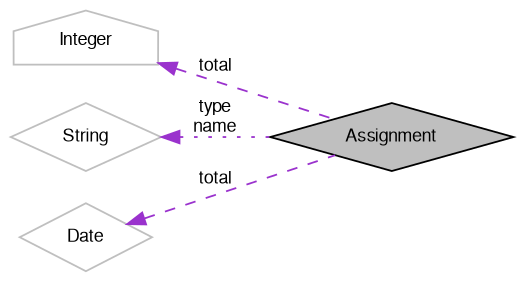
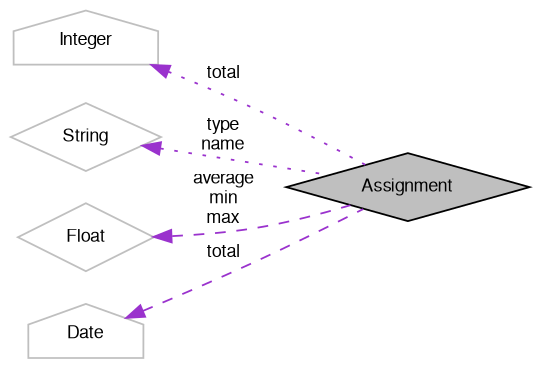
(255, 94) -> (268, 115)
none -> (86, 237)
(86, 237) -> (86, 334)
